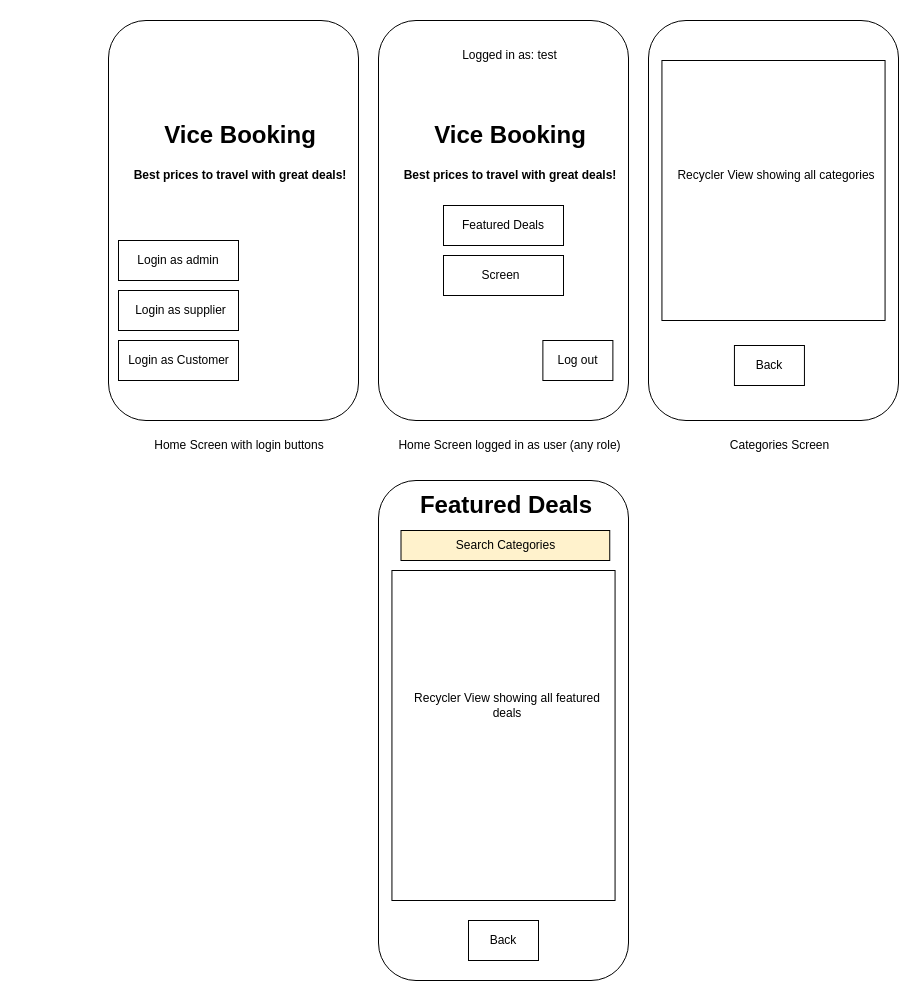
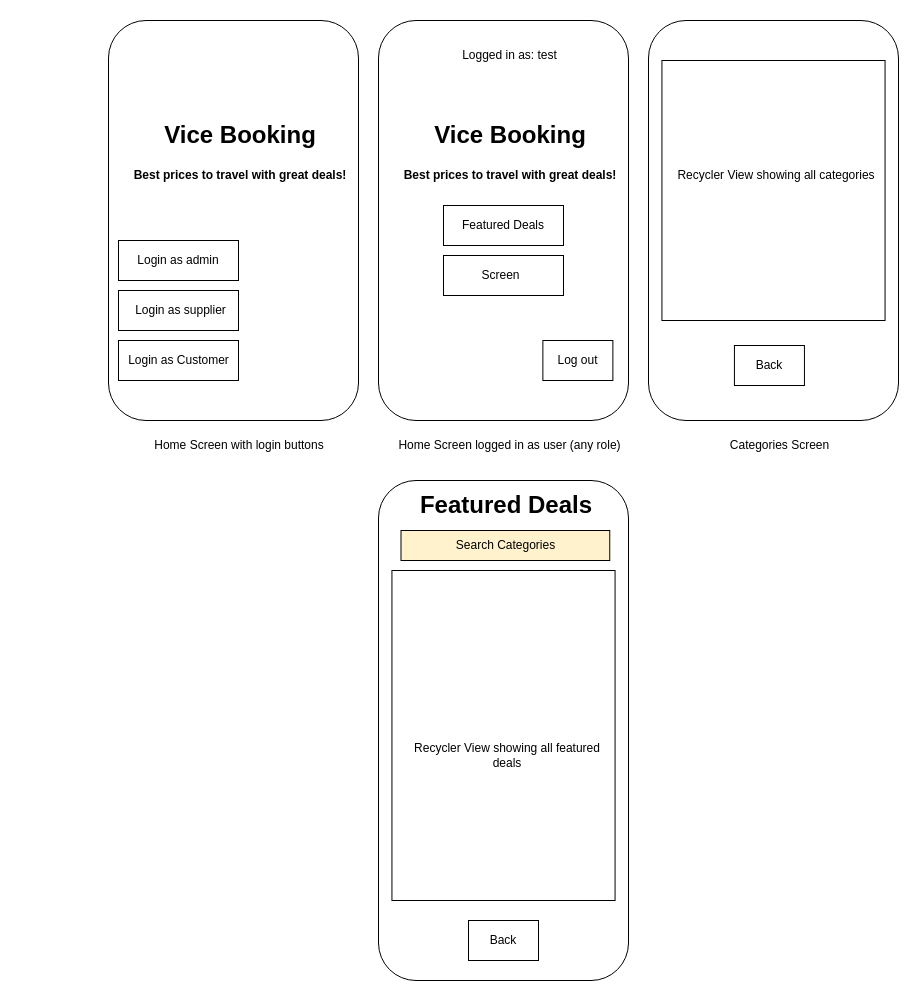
(508, 706) -> (508, 756)
